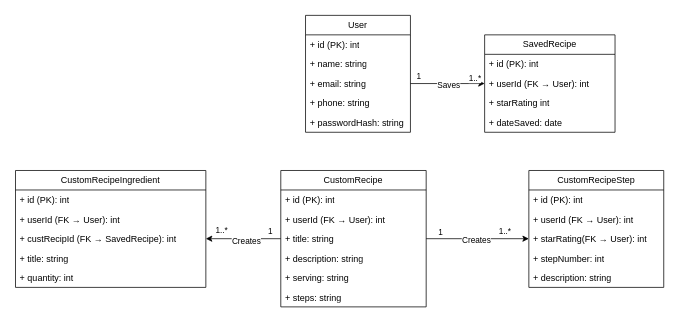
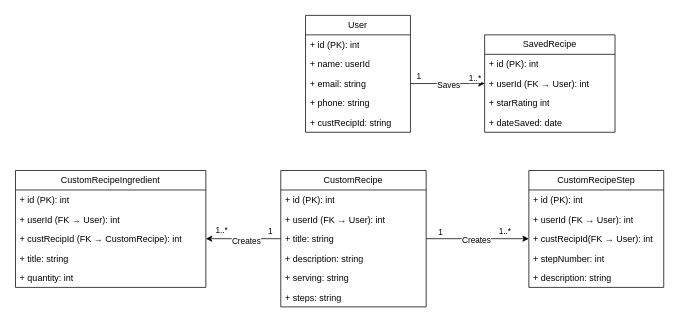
(341, 65) -> (342, 65)
(359, 129) -> (357, 124)
(104, 240) -> (106, 240)
(596, 240) -> (597, 245)
